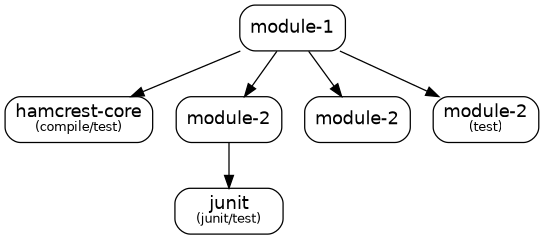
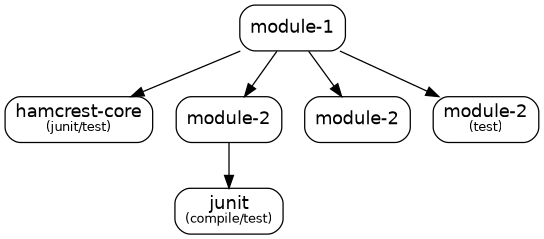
(79, 127) -> (79, 127)
(229, 219) -> (229, 219)
